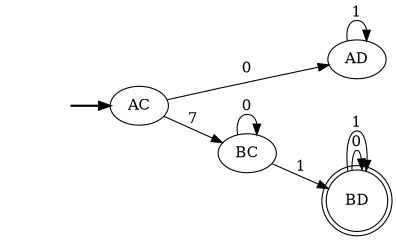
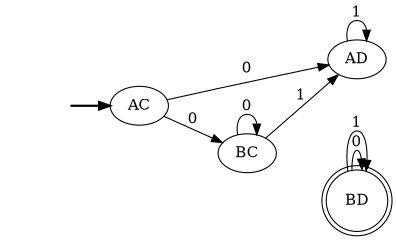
(193, 119) -> (193, 119)
(295, 174) -> (298, 110)
